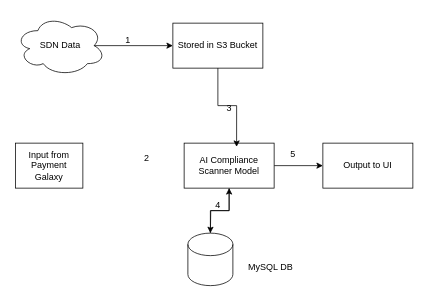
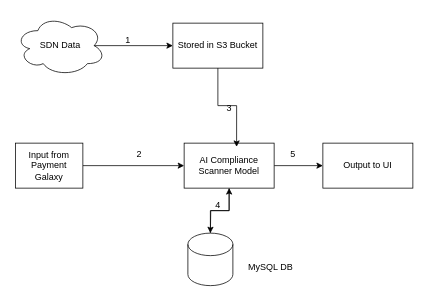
(147, 158) -> (139, 154)
none -> (131, 165)
